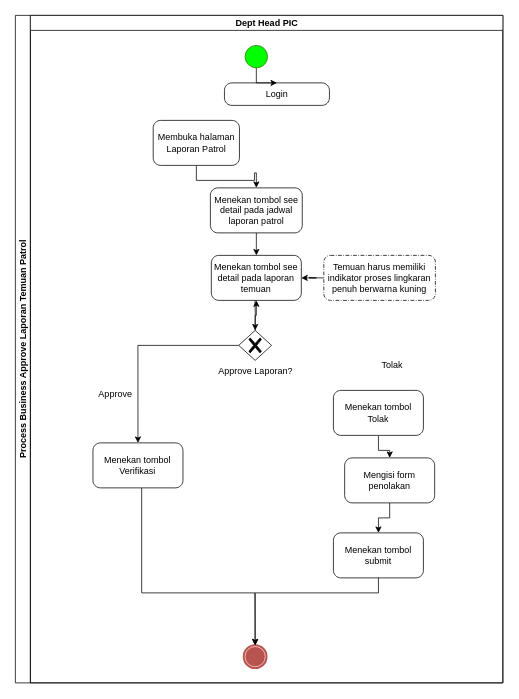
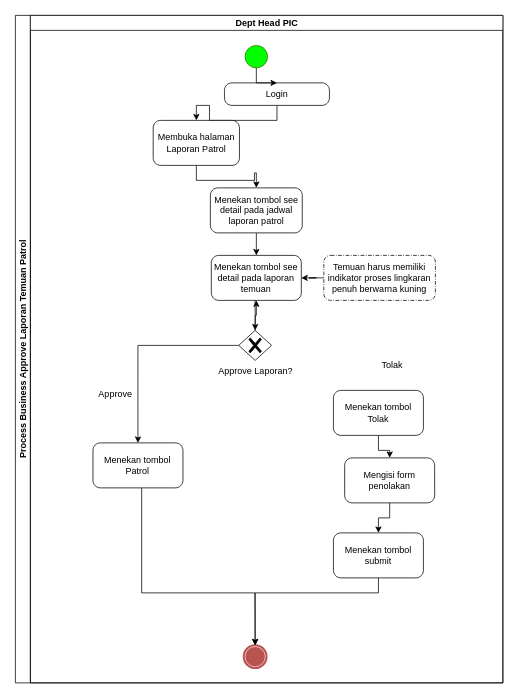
none -> (257, 120)
(138, 465) -> (138, 465)
